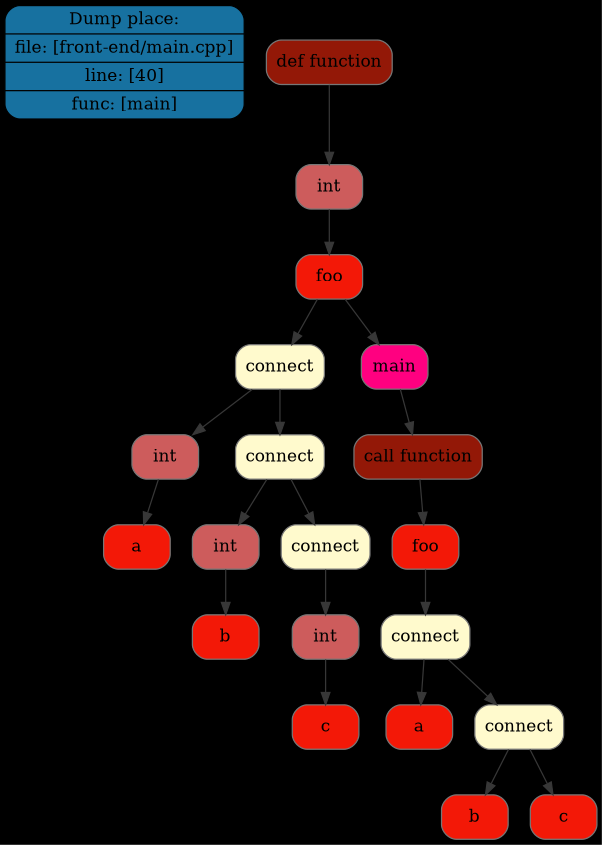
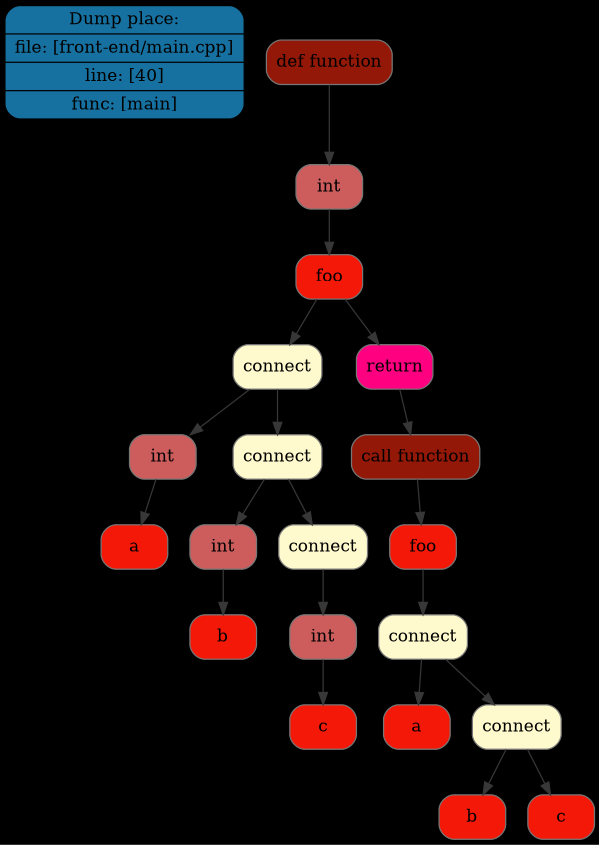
(395, 367) -> (395, 367)
